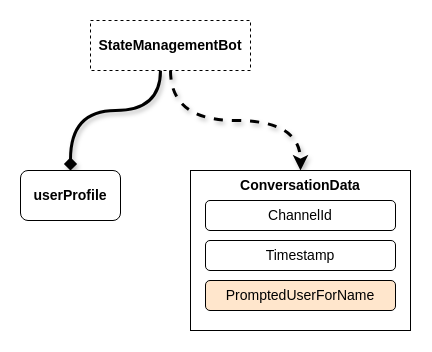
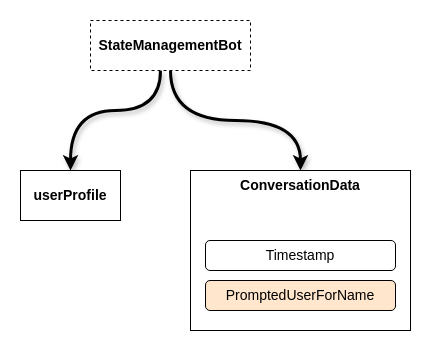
(233, 120) -> (233, 120)
(71, 157) -> (71, 157)
(71, 196) -> (71, 196)
(301, 216) -> none
